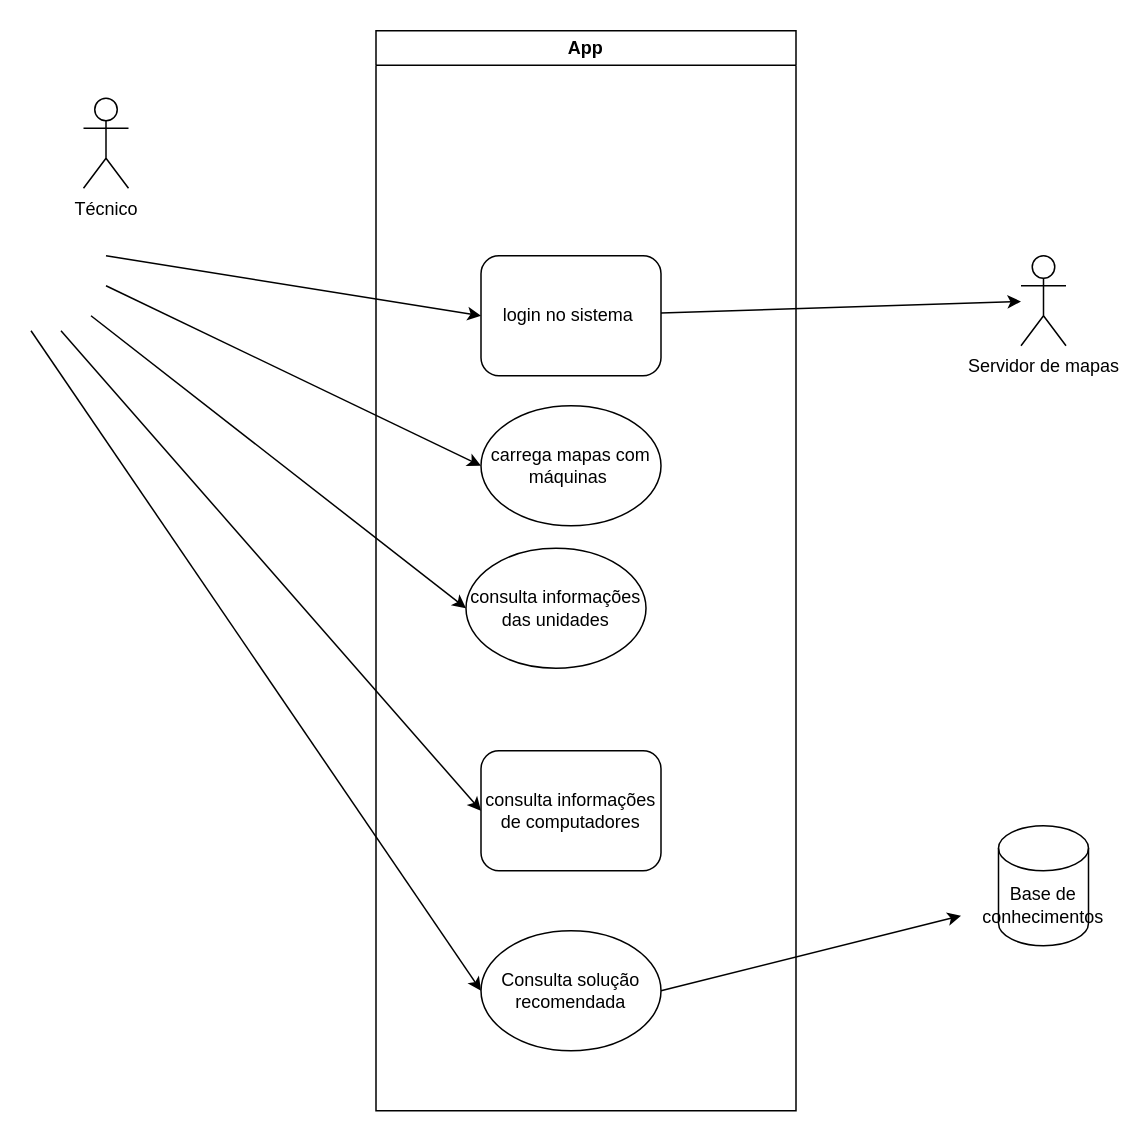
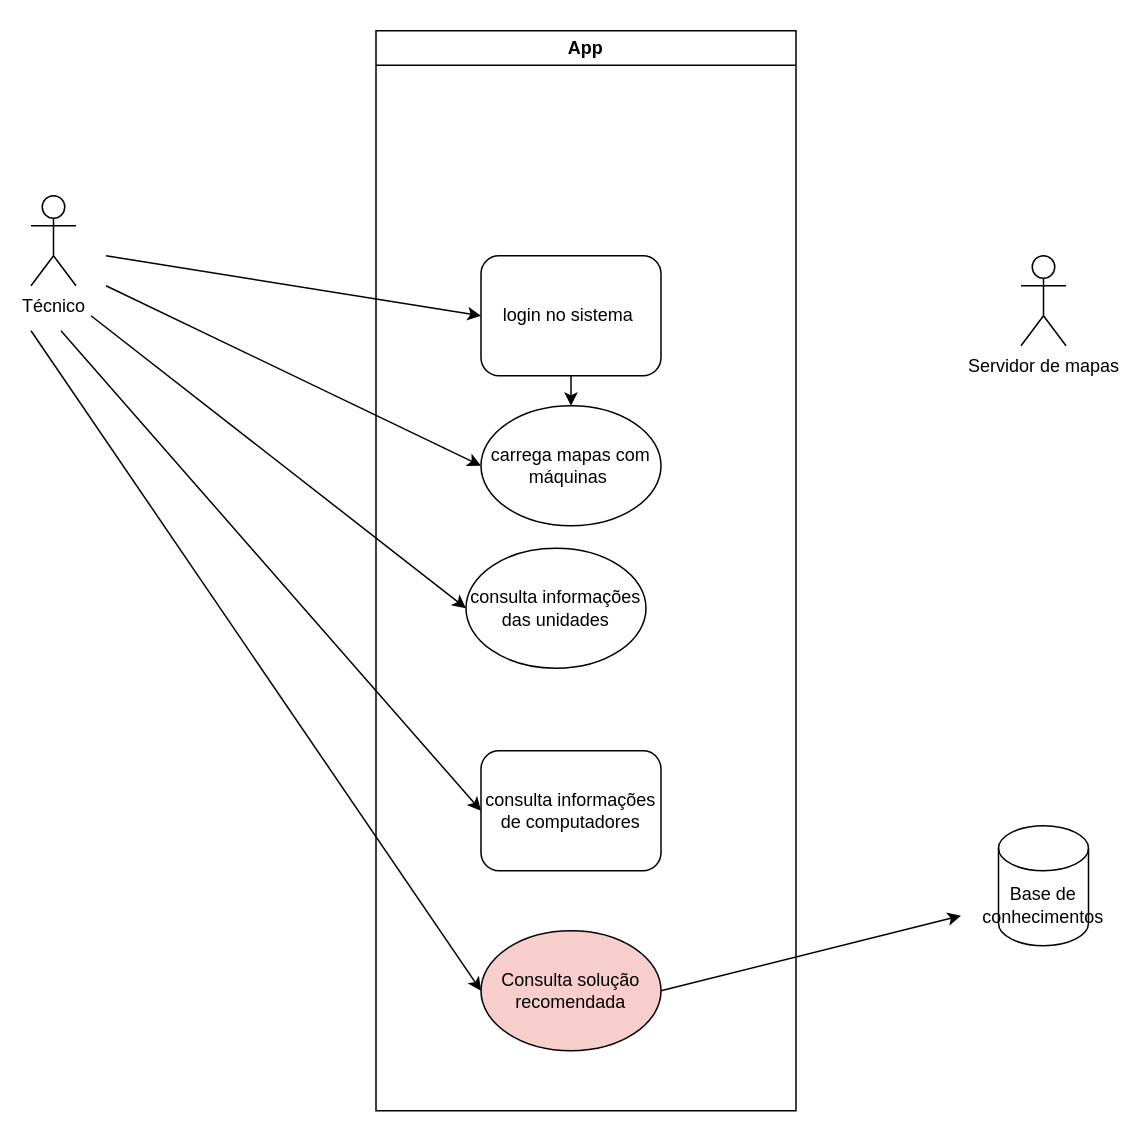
(106, 143) -> (53, 241)
(836, 307) -> (571, 386)
(571, 991) -> (571, 991)
